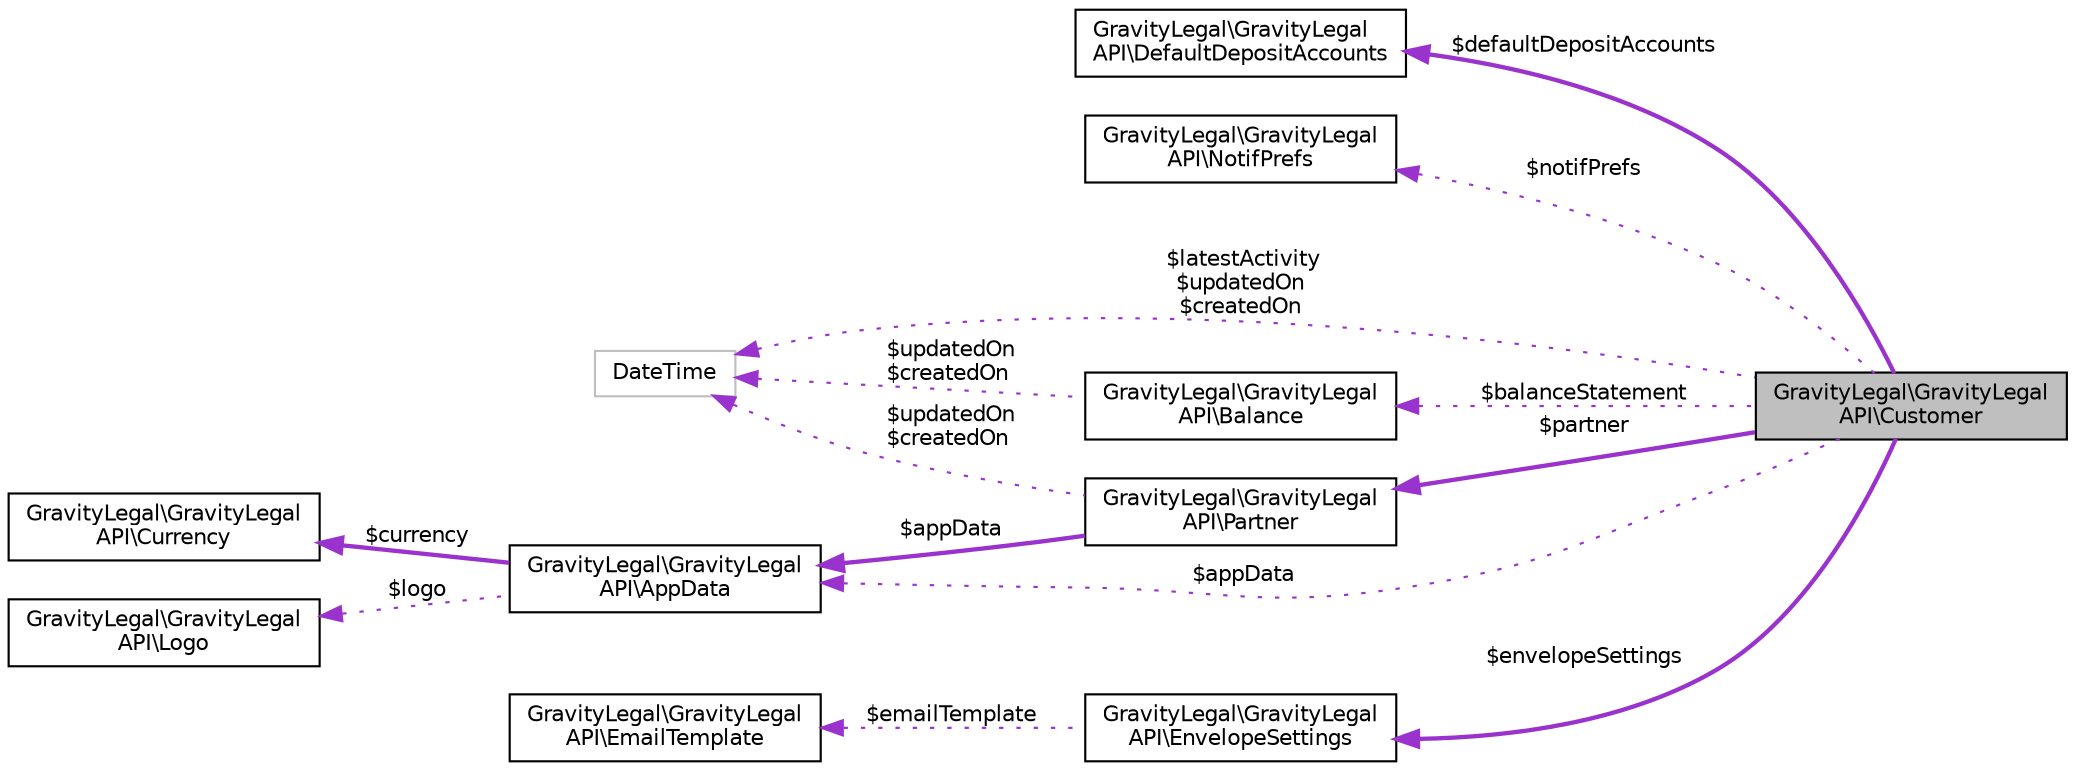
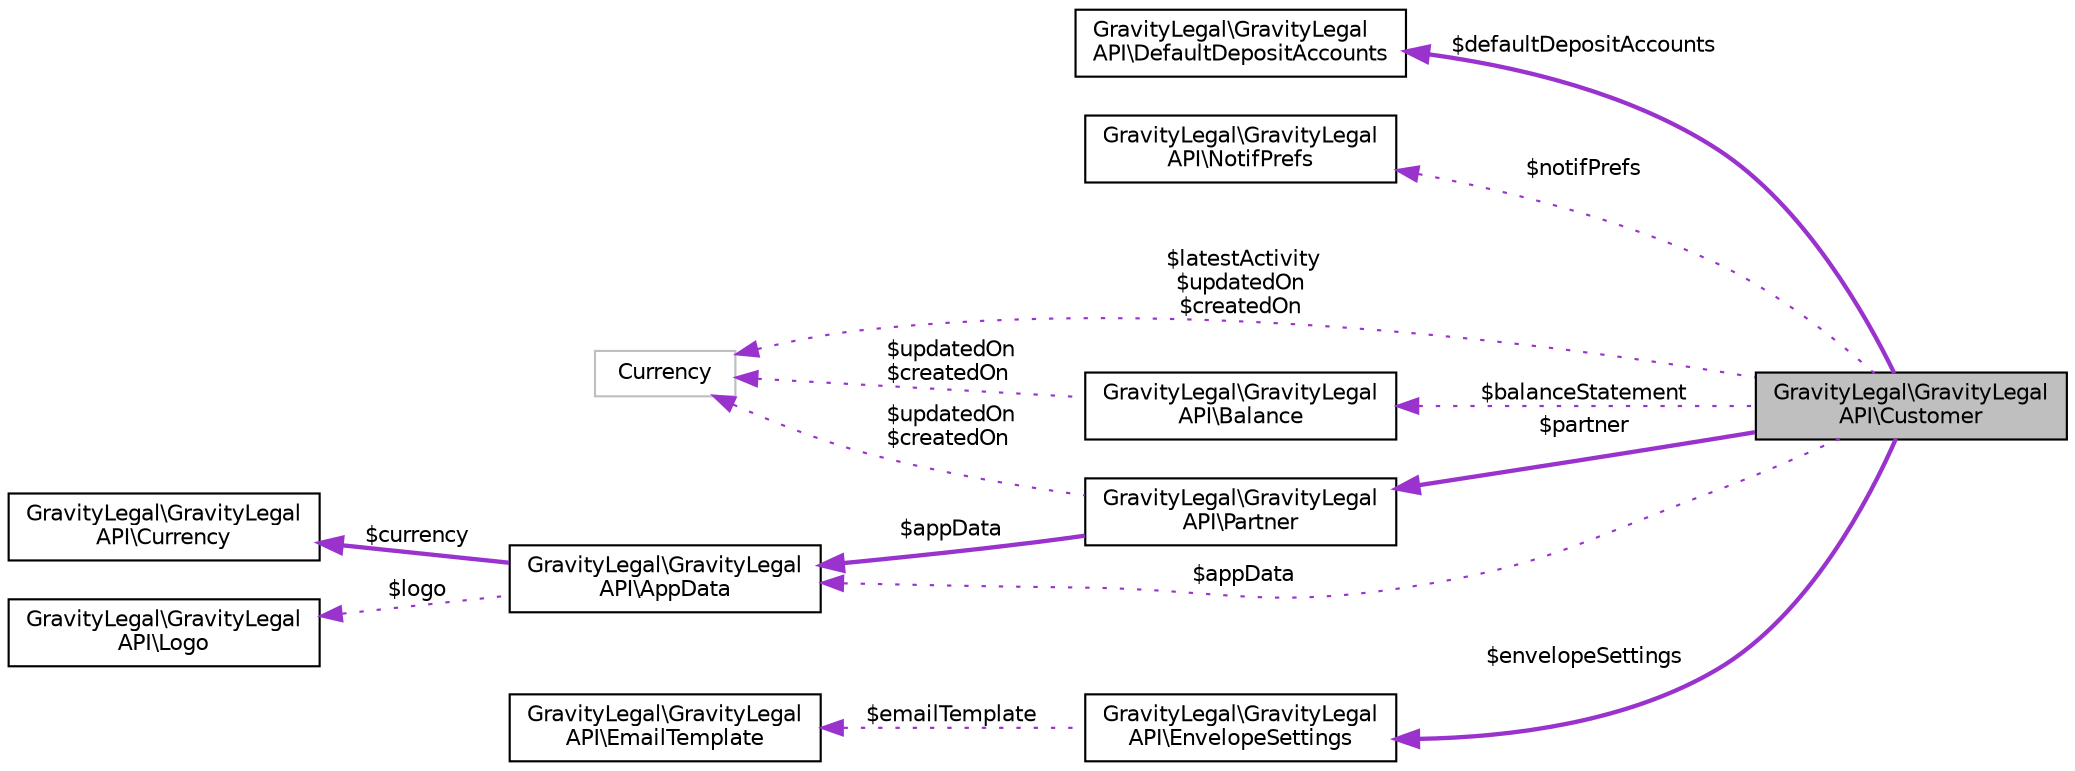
(665, 374) -> (665, 374)
